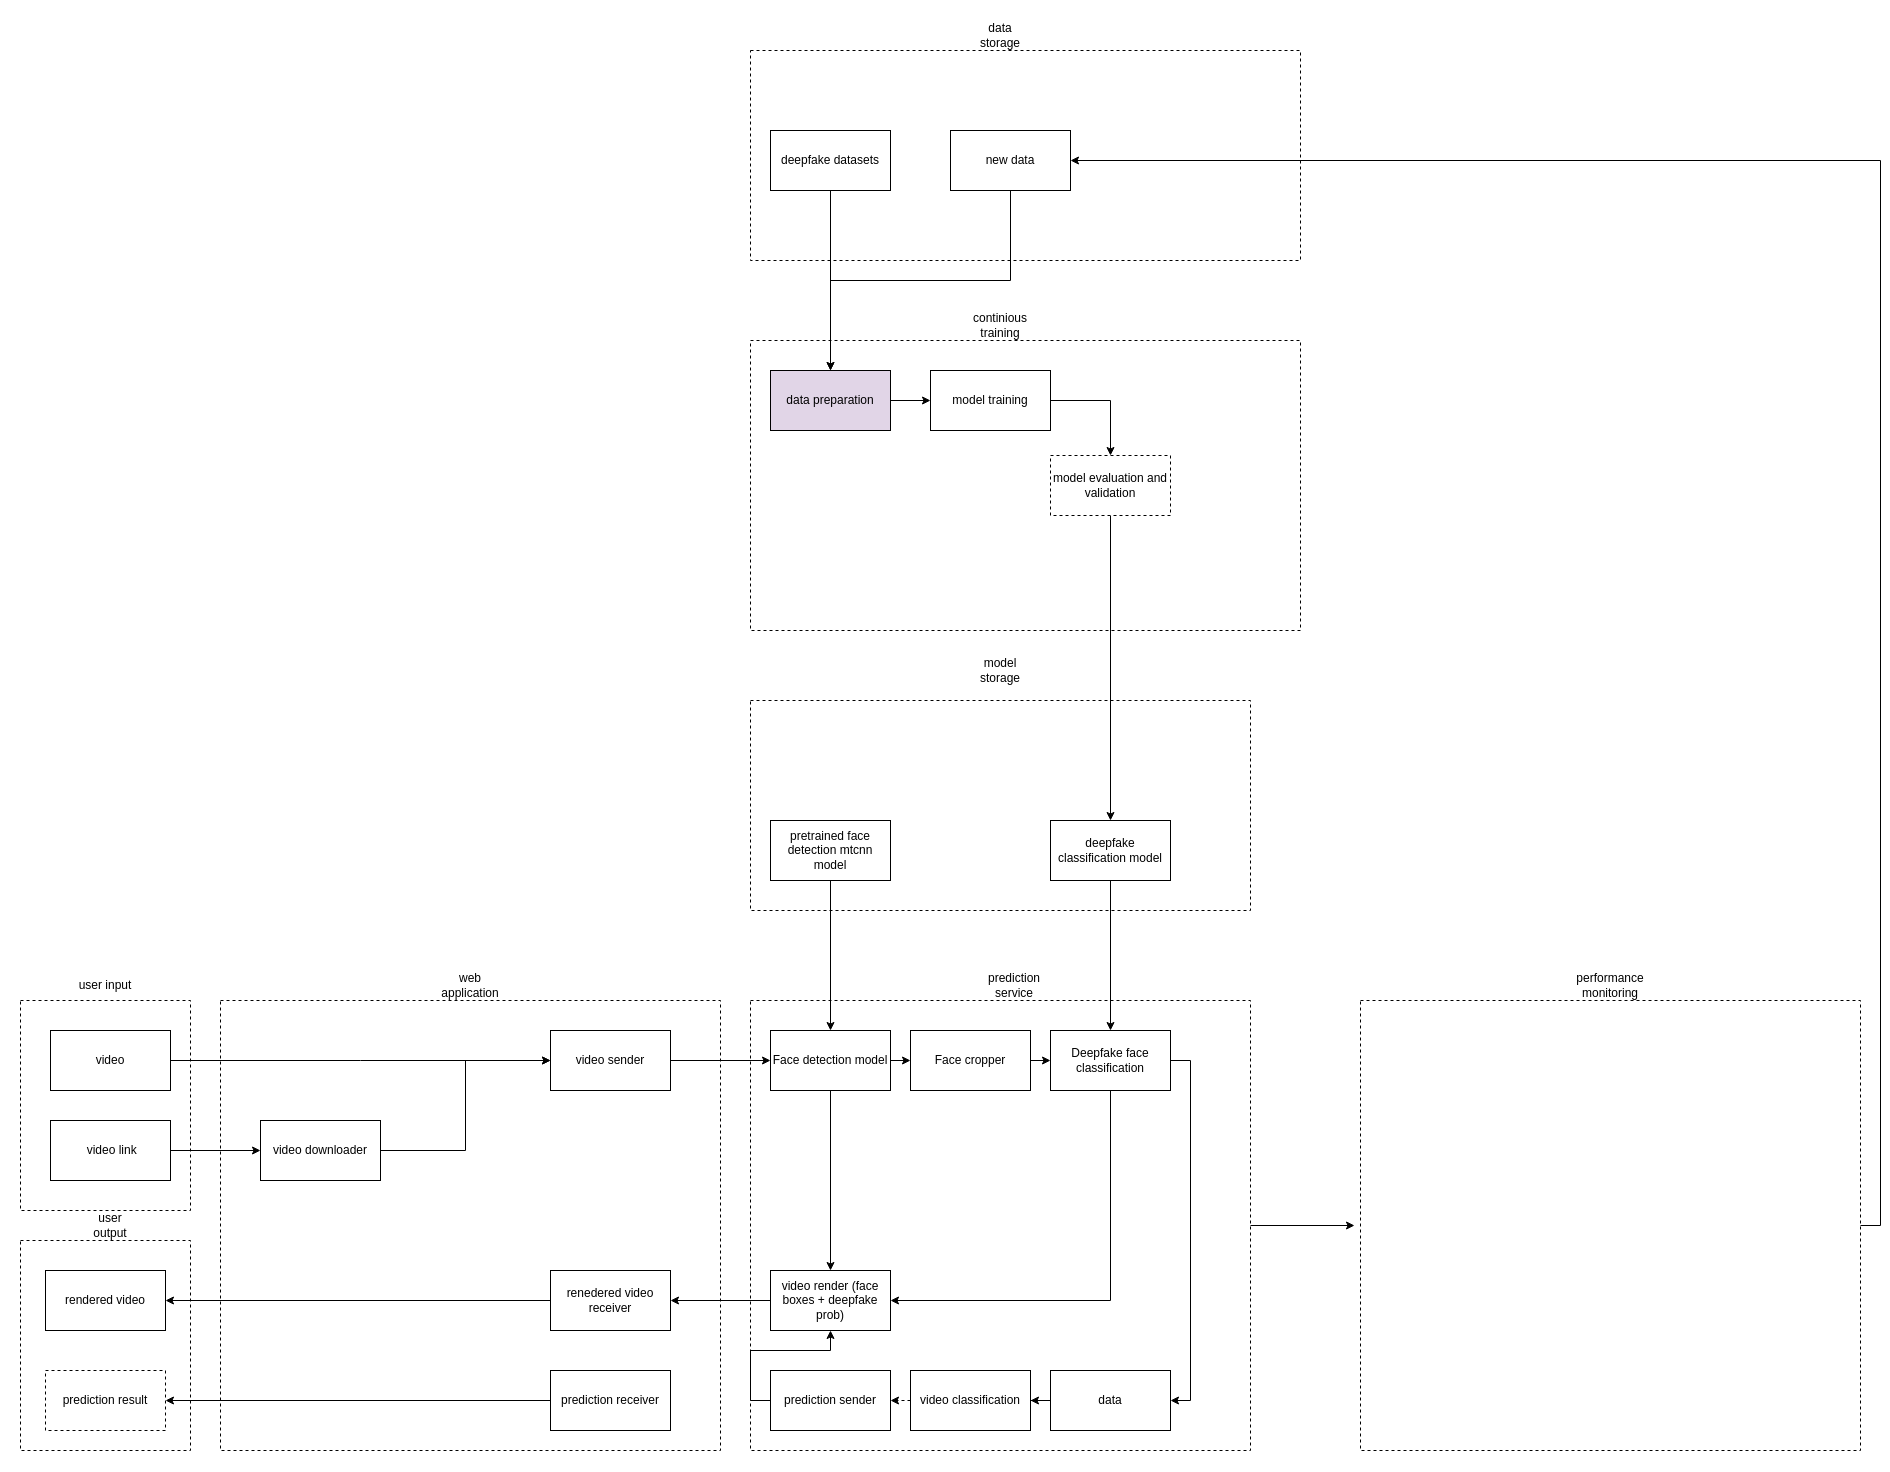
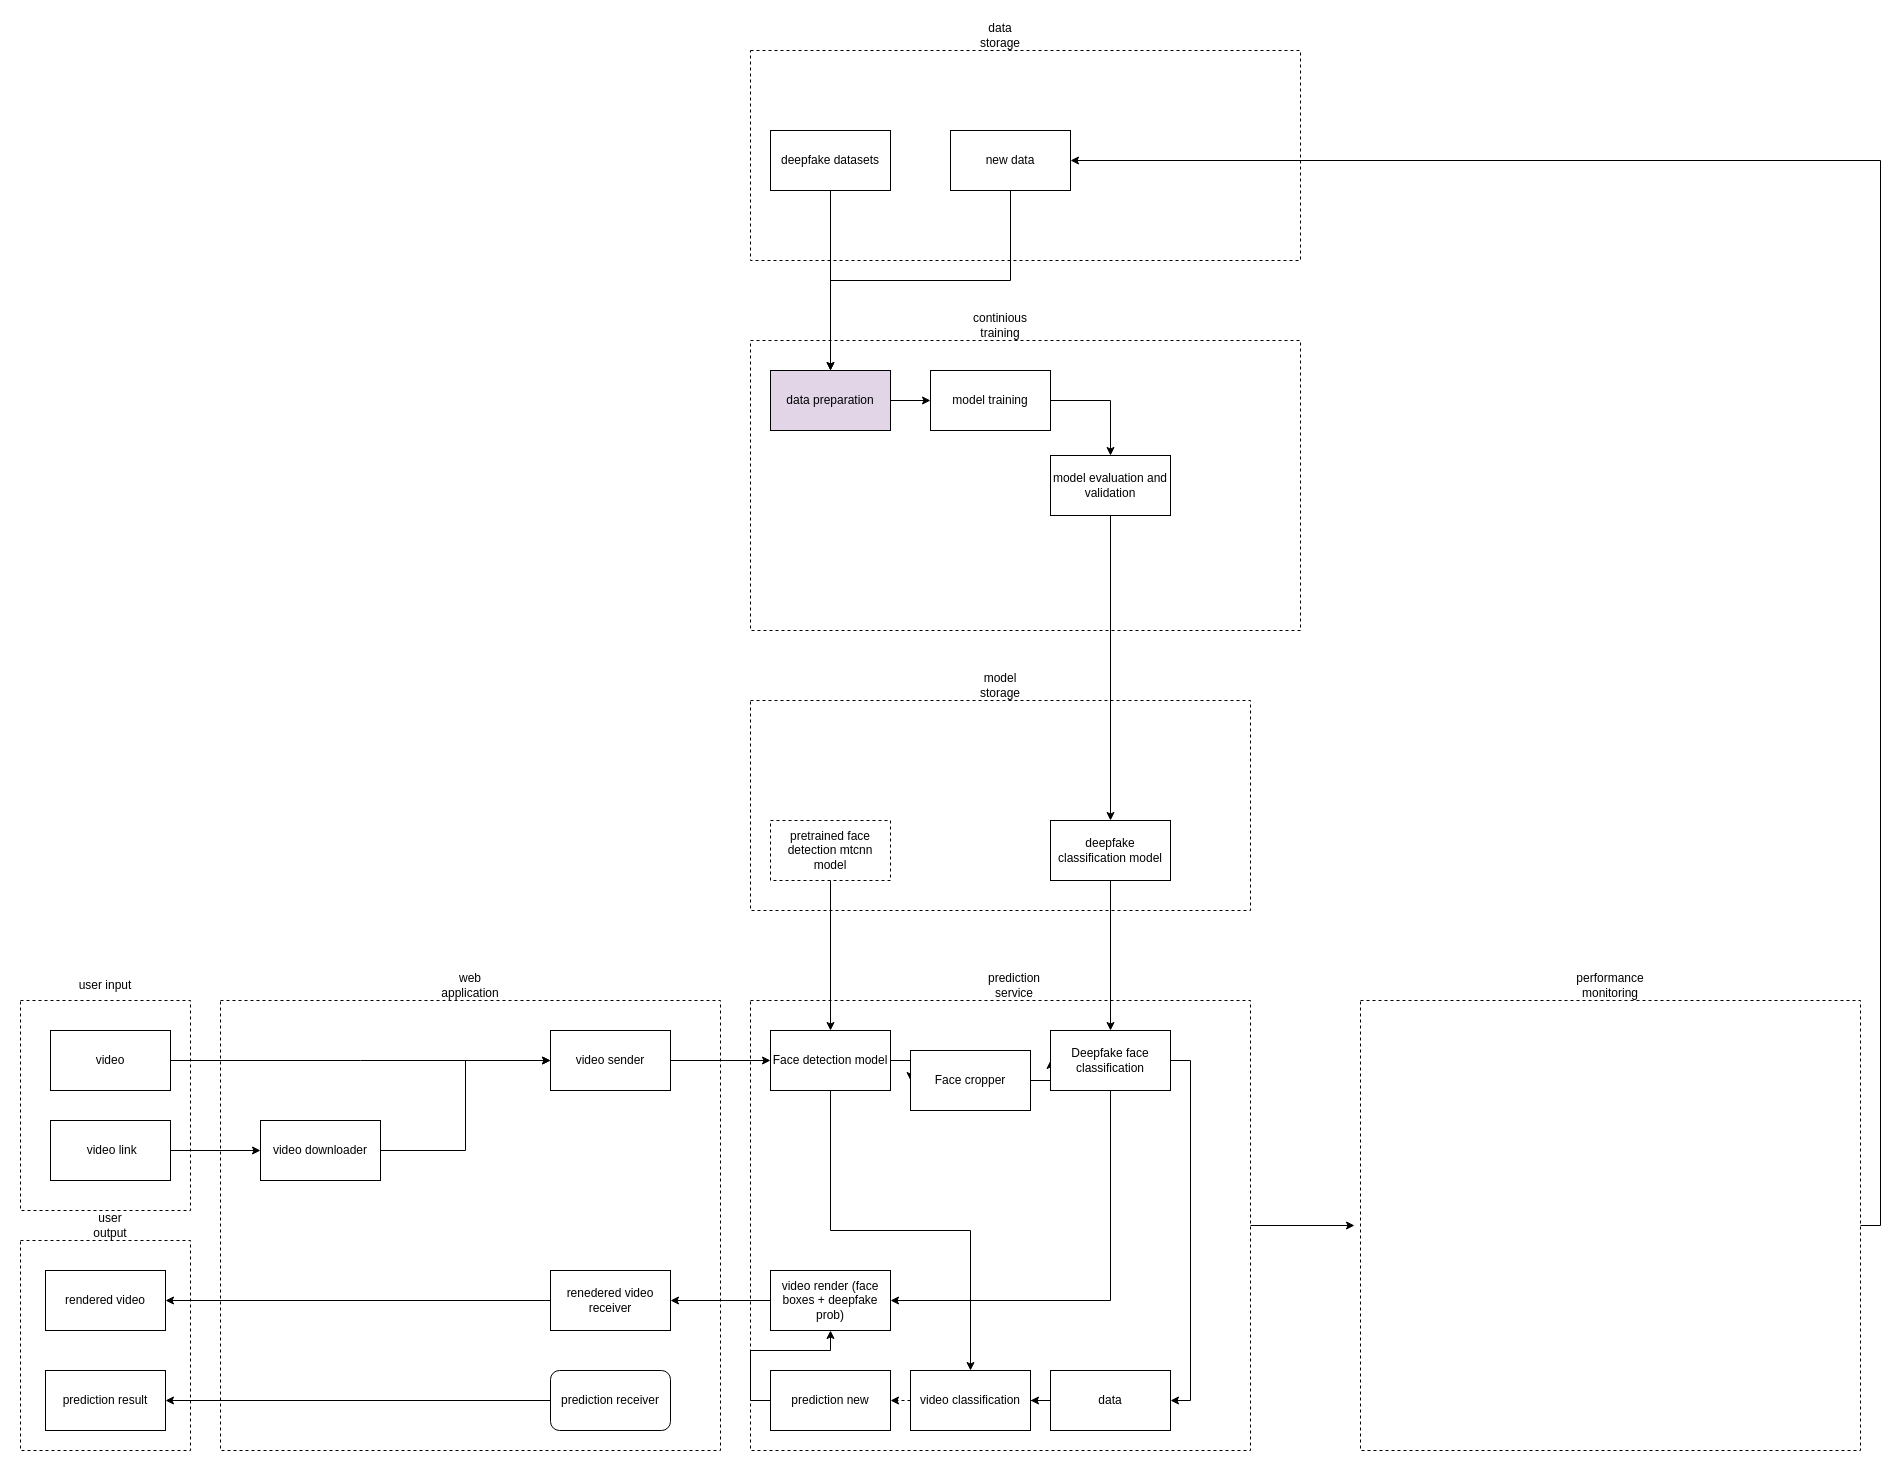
(1111, 486) -> (1111, 486)
(1001, 671) -> (1001, 686)
(831, 851) -> (831, 851)
(971, 1061) -> (971, 1081)
(831, 1246) -> (966, 1231)
(106, 1401) -> (106, 1401)
(611, 1401) -> (611, 1401)
(831, 1401) -> (831, 1401)
